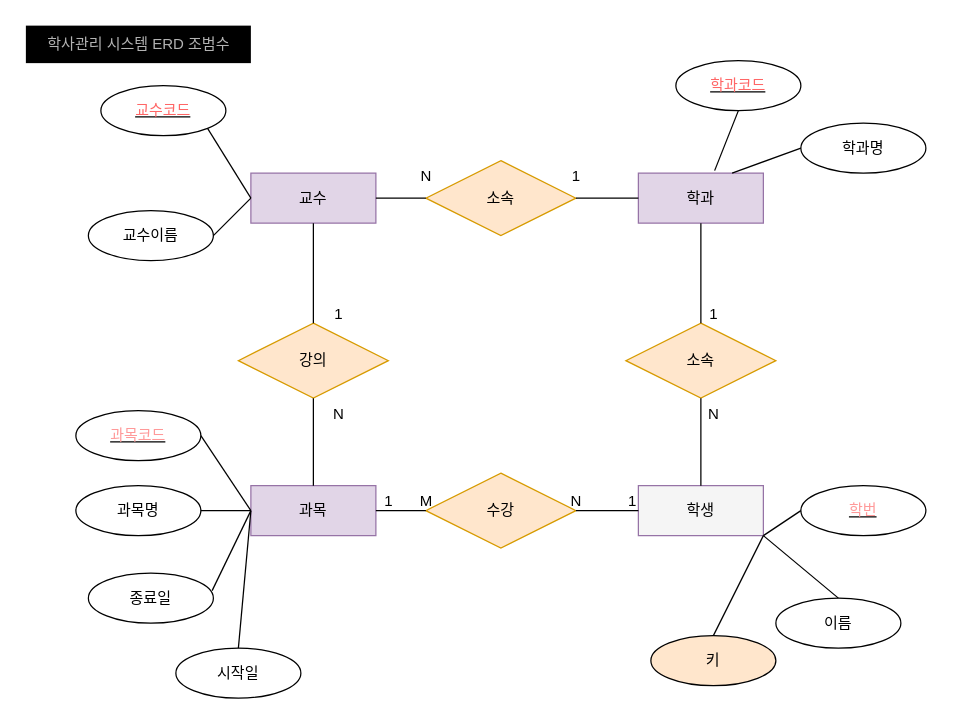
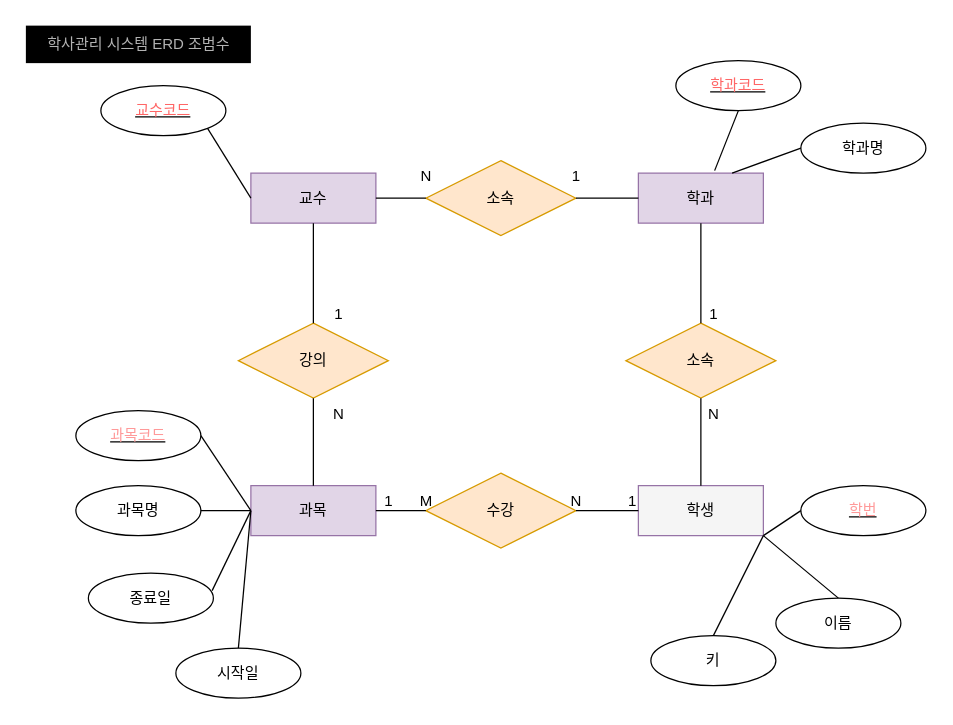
(232, 217) -> none
(151, 236) -> none
(713, 661) -> (713, 661)
